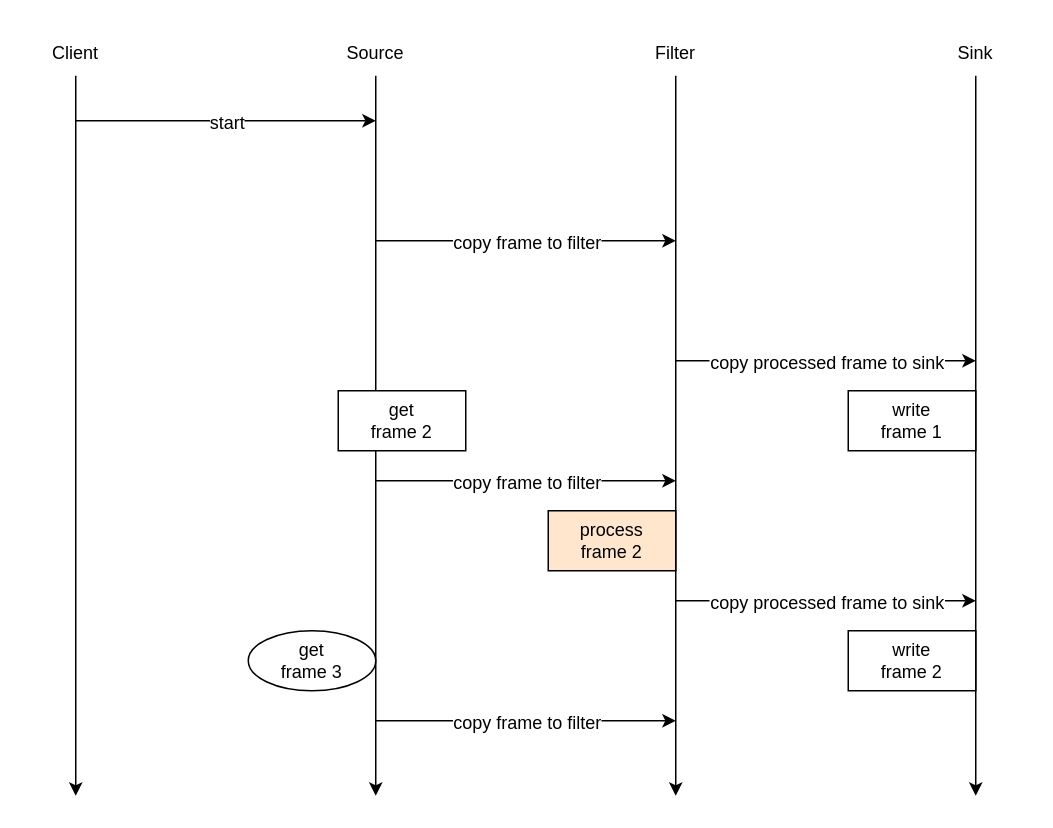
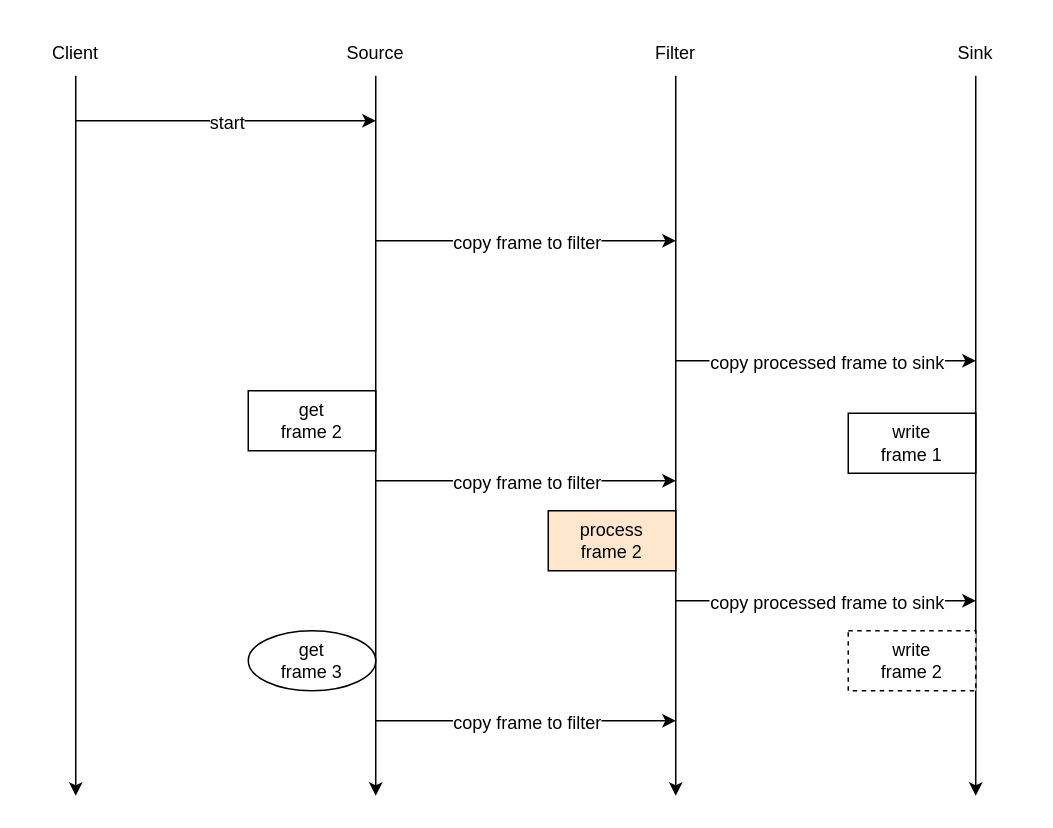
(402, 421) -> (312, 421)
(912, 421) -> (912, 443)
(912, 661) -> (912, 661)
